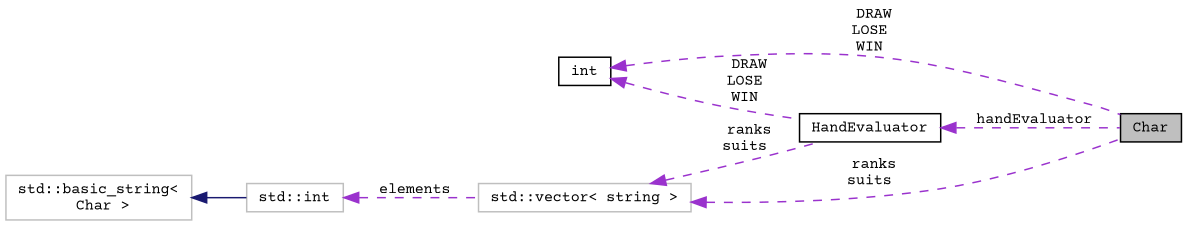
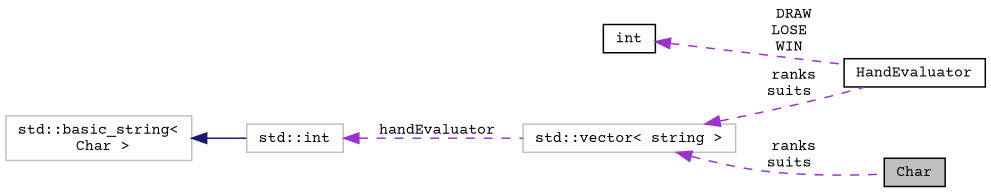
(876, 57) -> none
(1038, 128) -> none
(411, 189) -> (433, 130)
